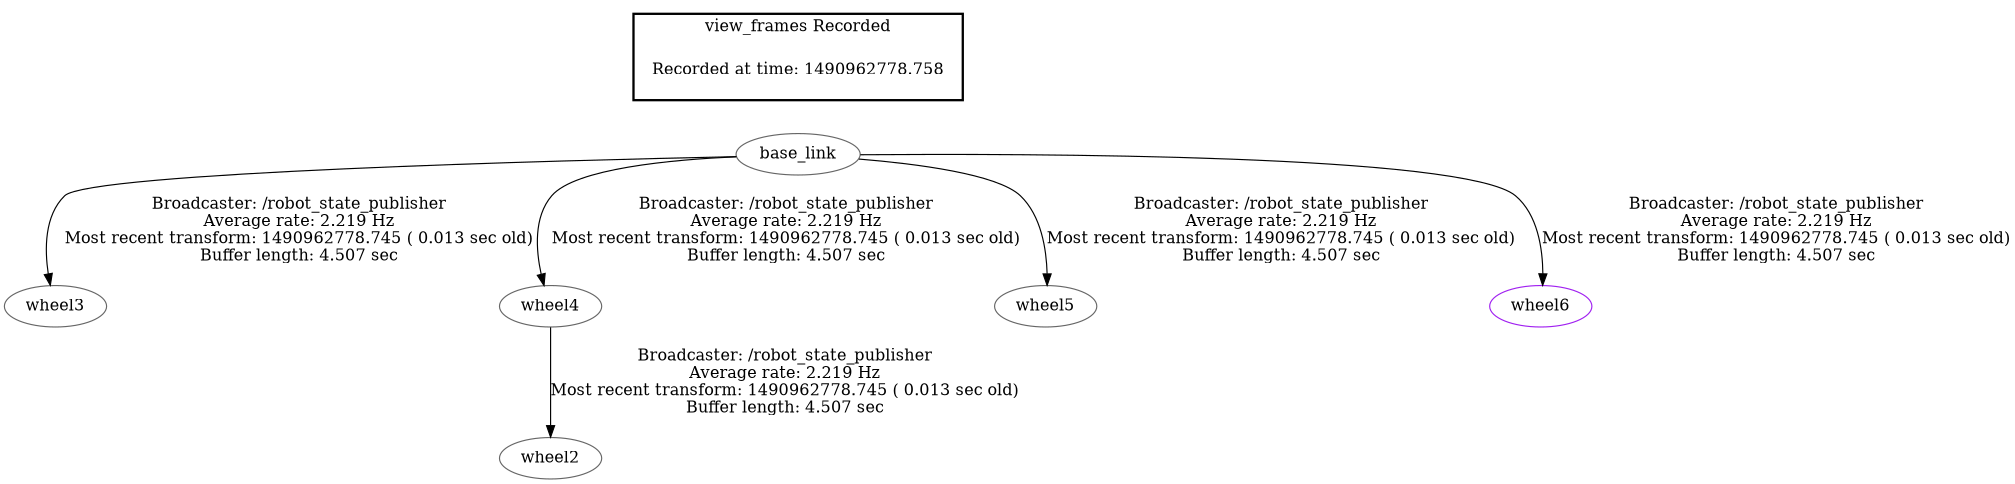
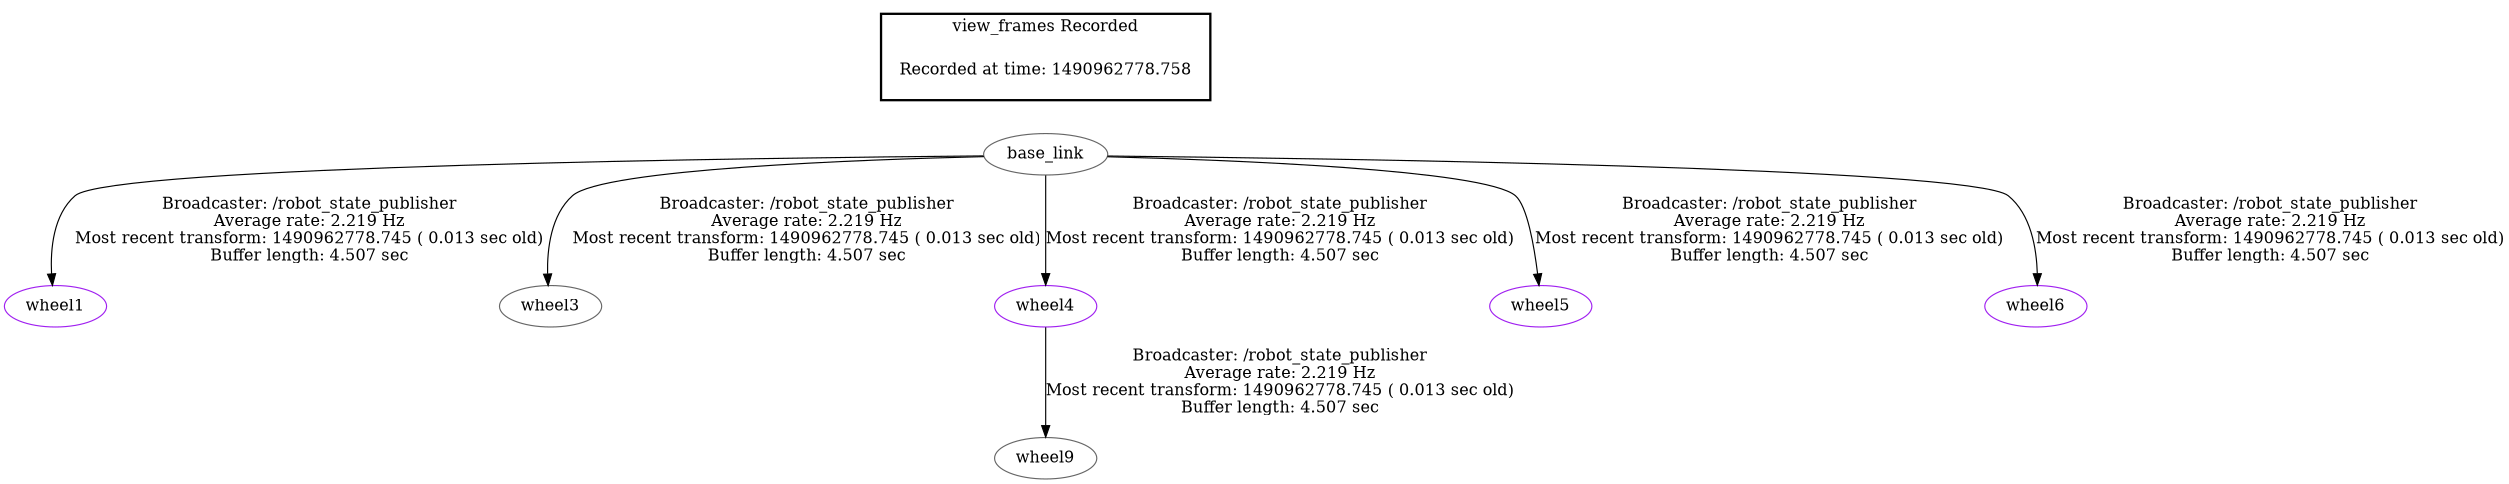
none -> (55, 306)
(551, 306) -> (1046, 306)
(1046, 306) -> (1541, 306)
(551, 458) -> (1046, 458)
